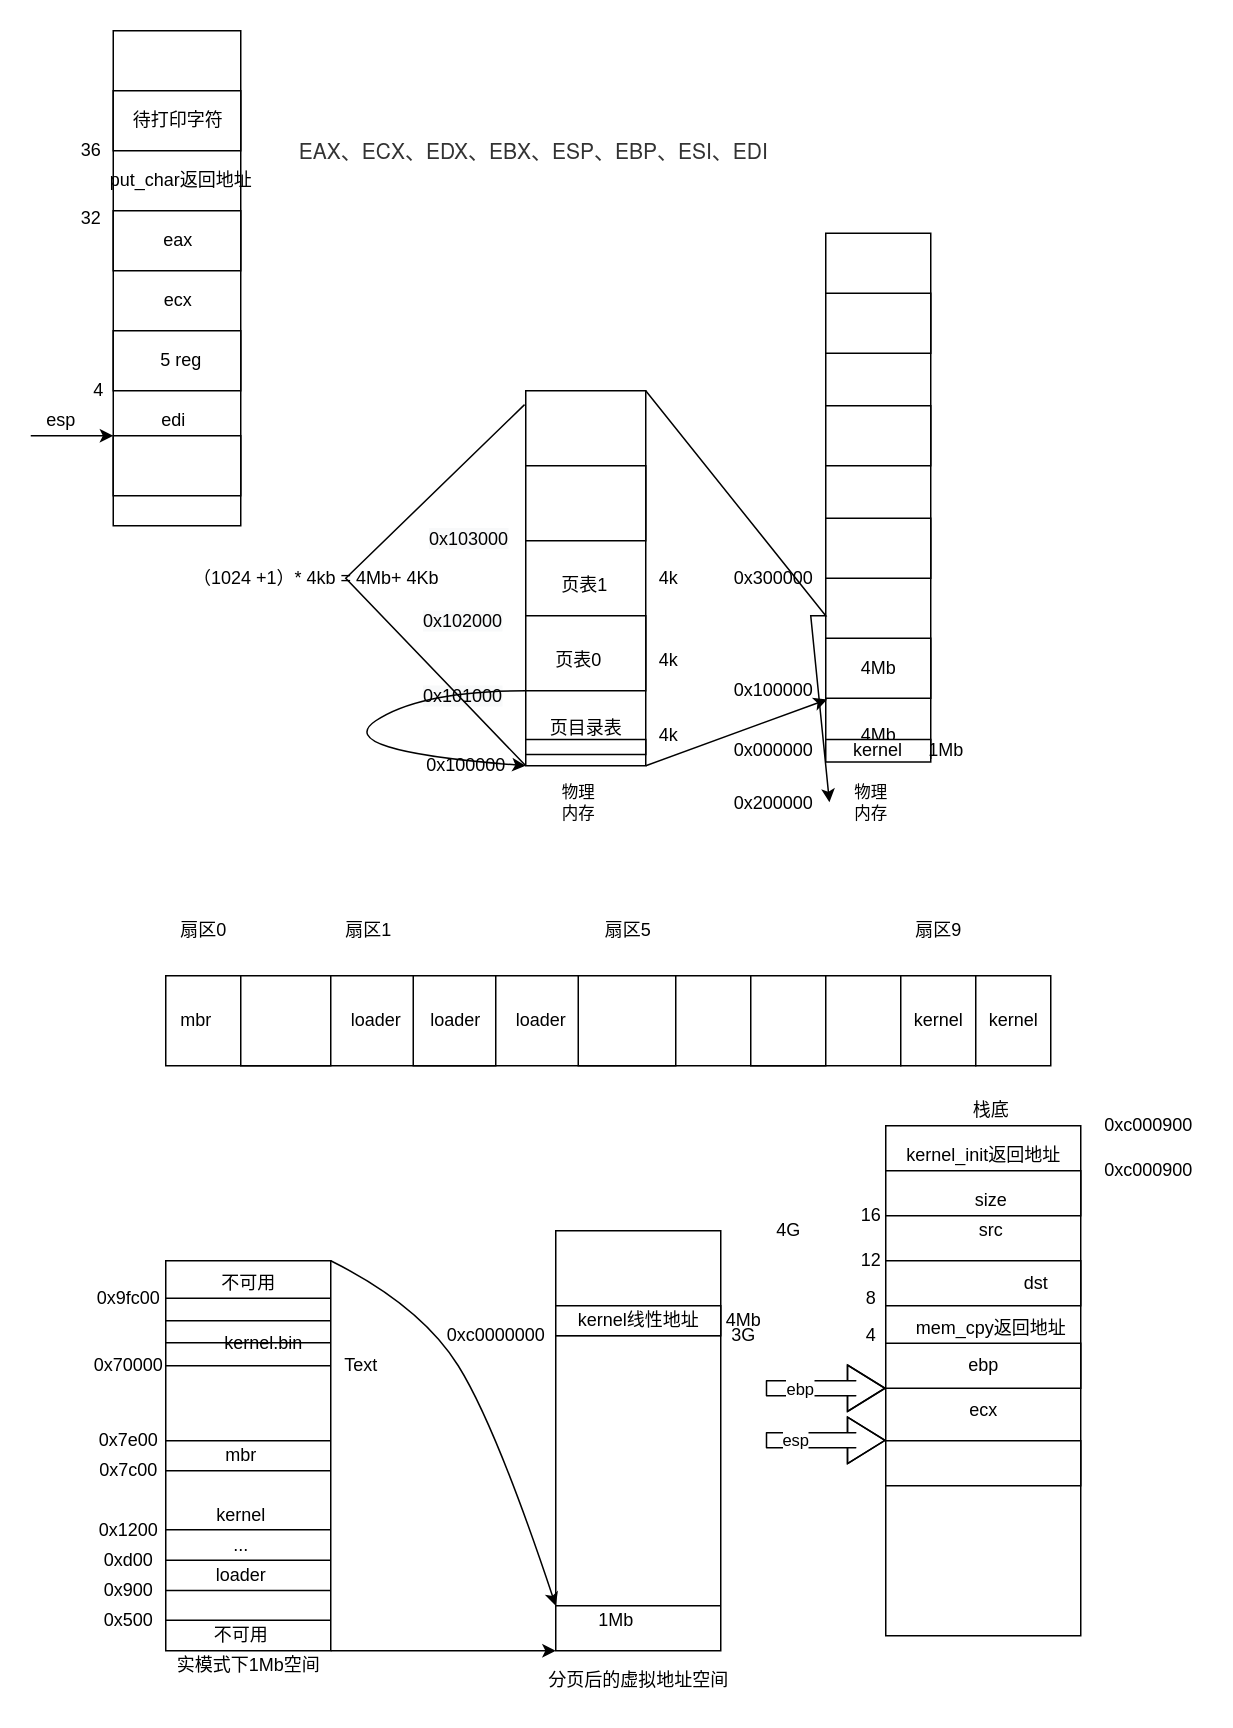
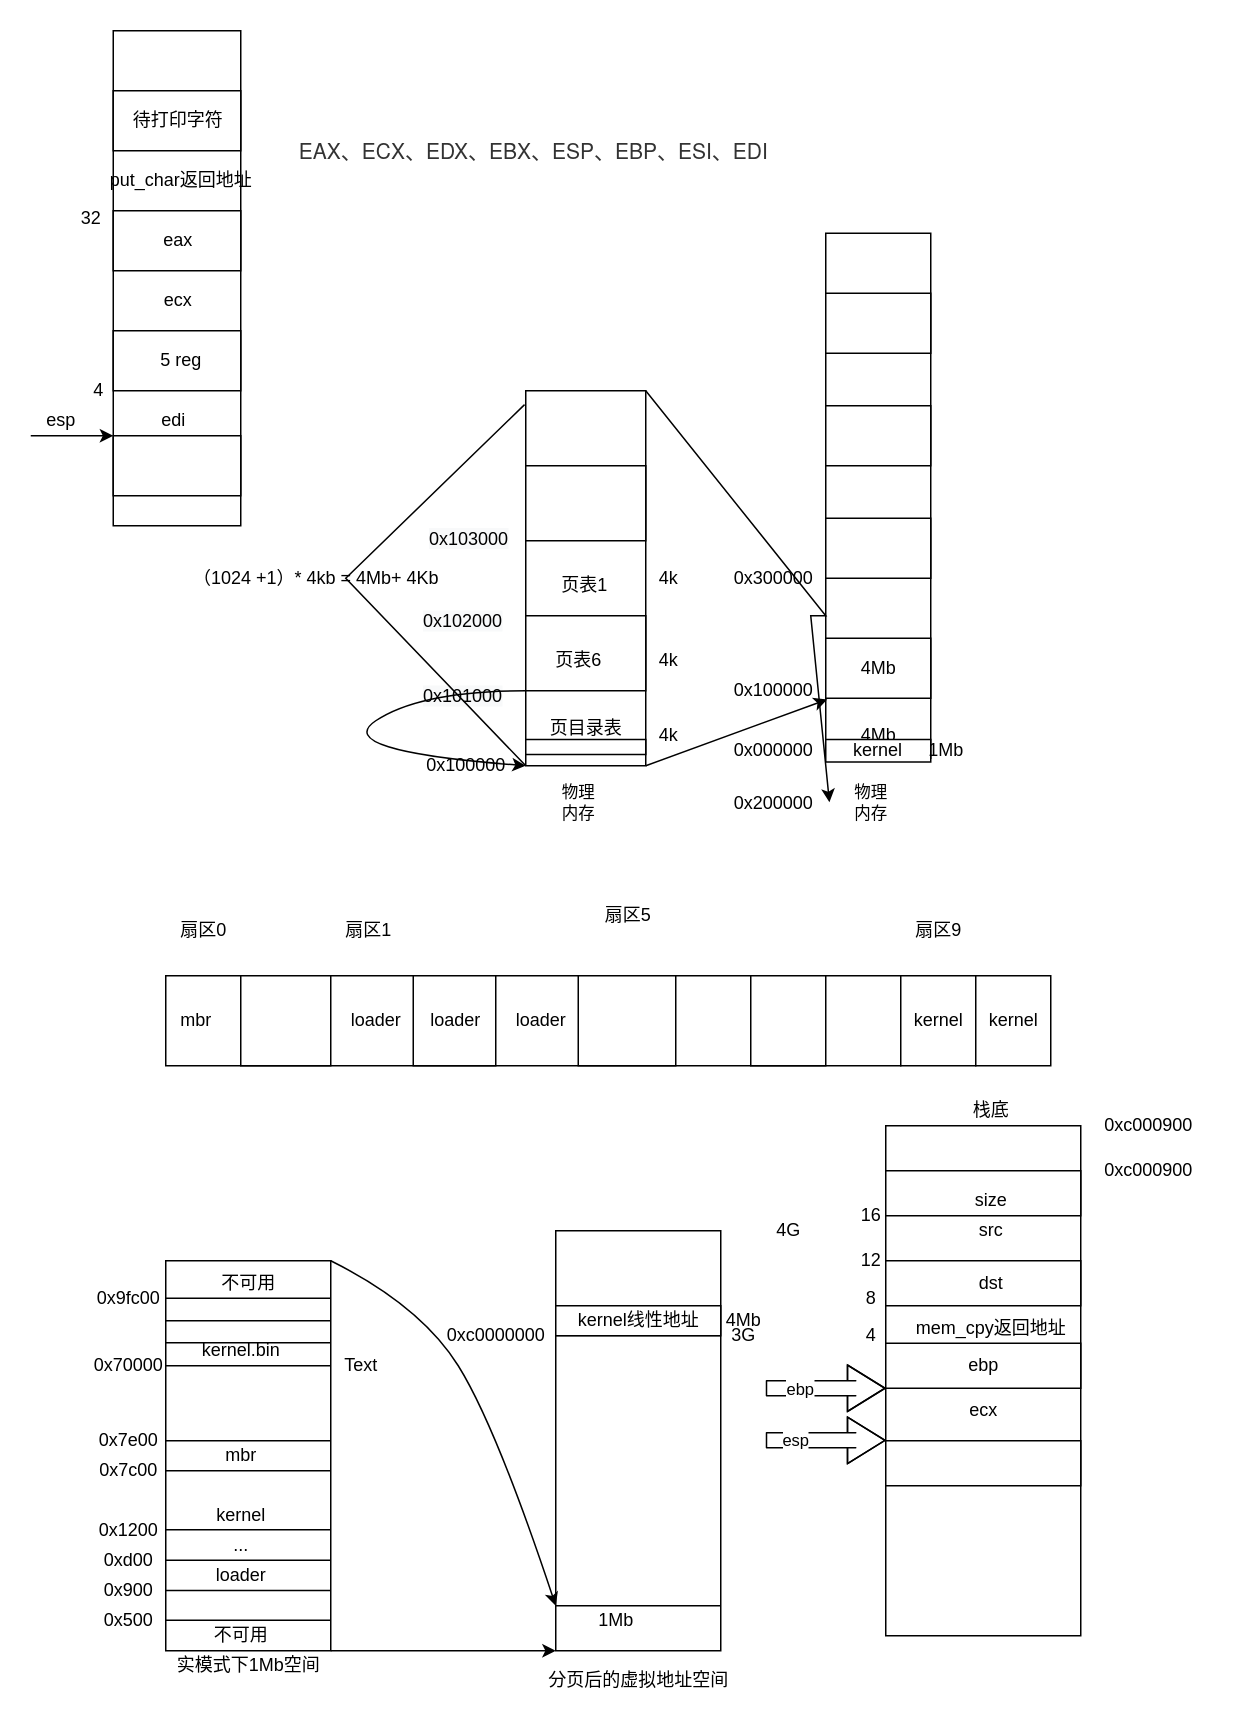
(91, 151) -> none
(579, 661) -> (579, 661)
(627, 931) -> (627, 916)
(983, 1156) -> none
(1036, 1283) -> (991, 1283)
(263, 1343) -> (241, 1351)
